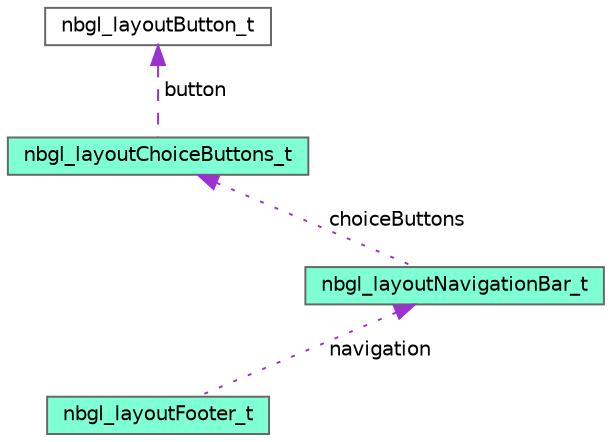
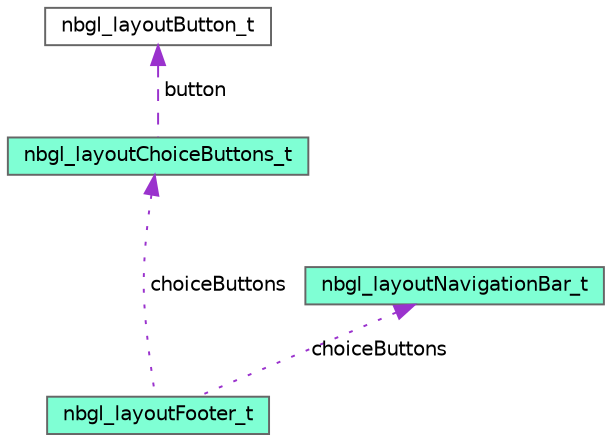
(316, 225) -> (144, 296)
(377, 351) -> (377, 351)
